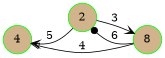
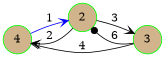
none -> (45, 27)
(50, 36) -> (50, 36)
(148, 40) -> (148, 40)
